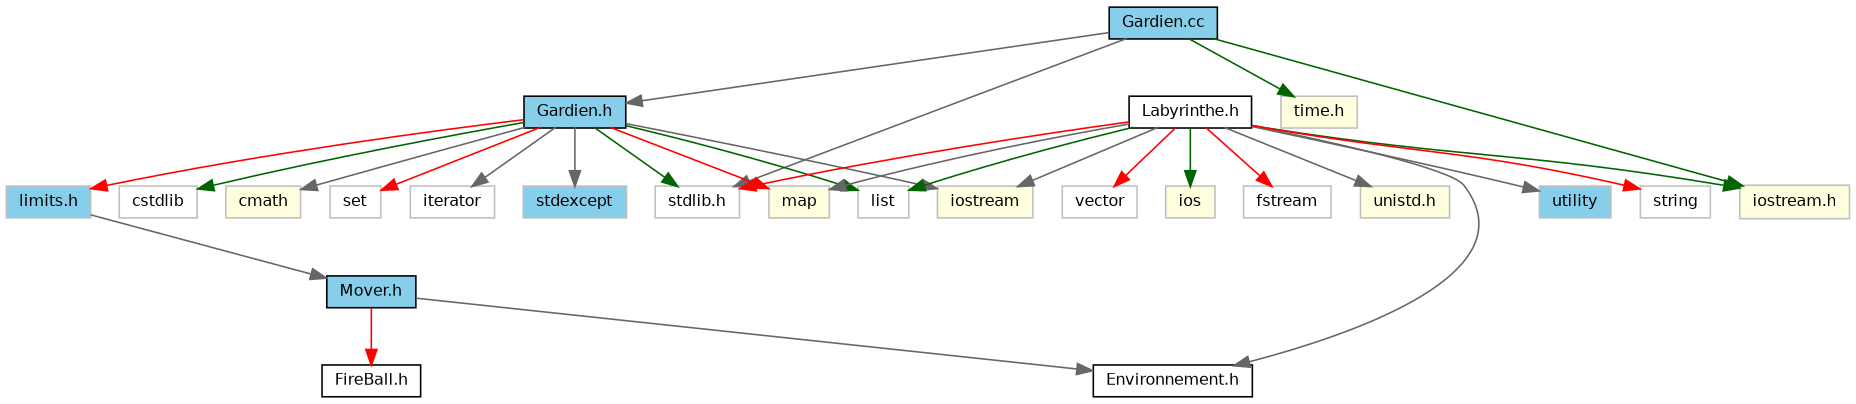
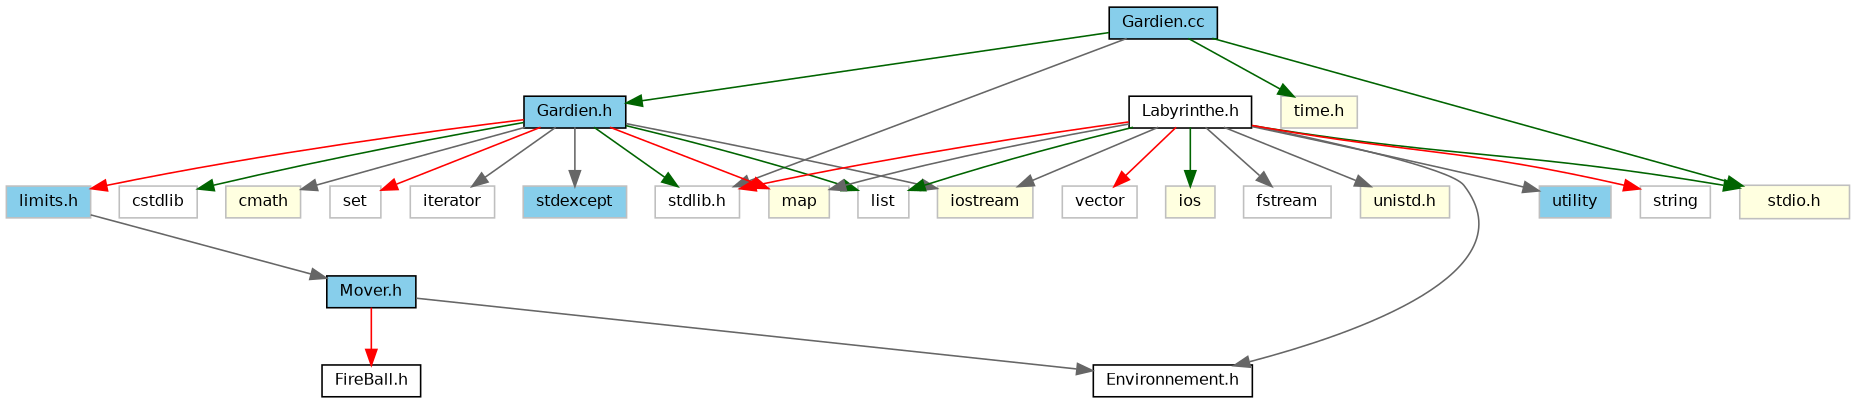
(875, 67) -> (875, 67)
(1233, 151) -> (1233, 151)
(1795, 202) -> (1795, 202)
